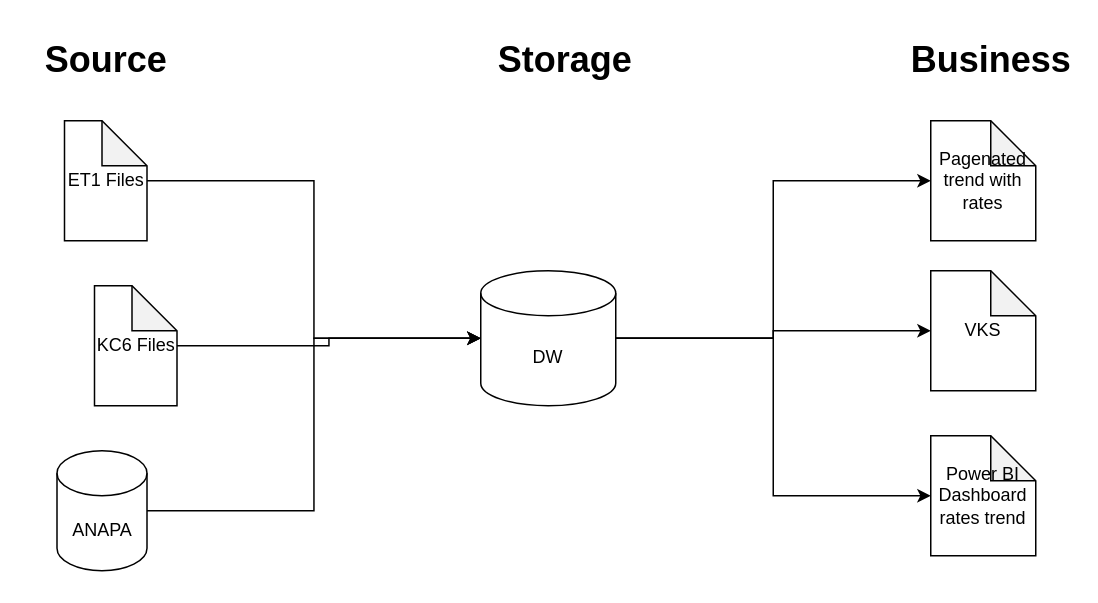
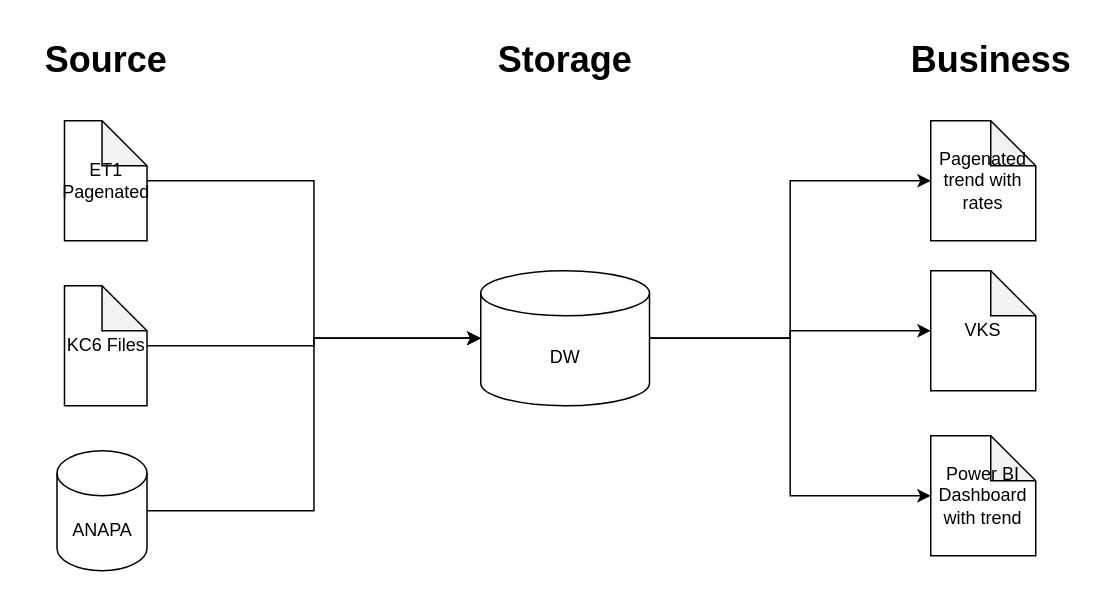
(107, 181) -> (107, 181)
(548, 338) -> (565, 338)
(136, 346) -> (106, 346)
(983, 496) -> (983, 496)
